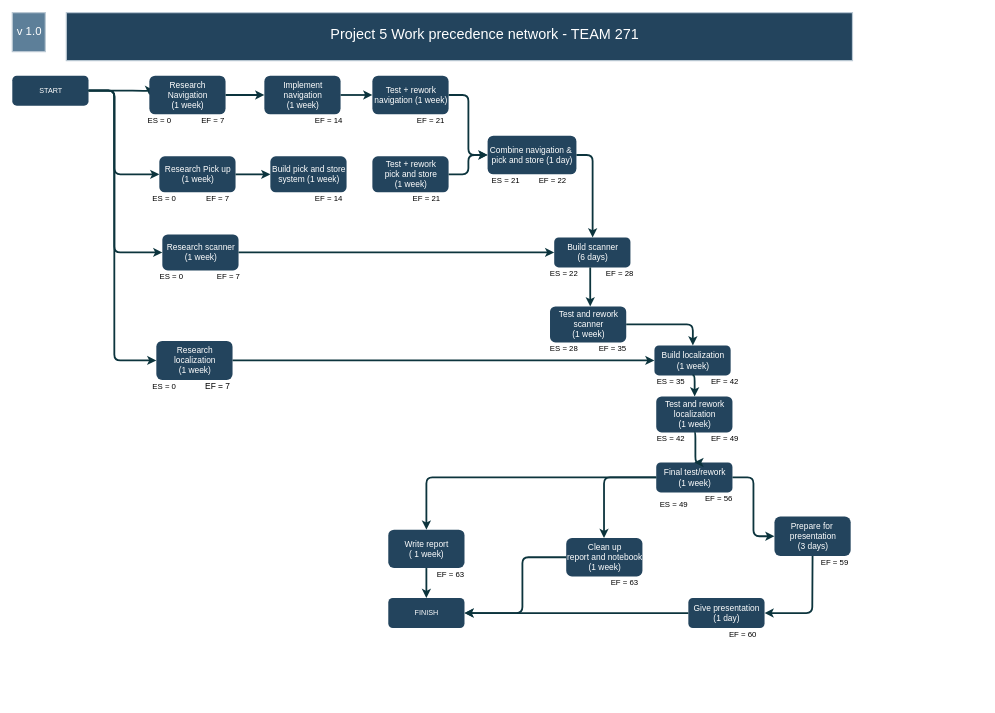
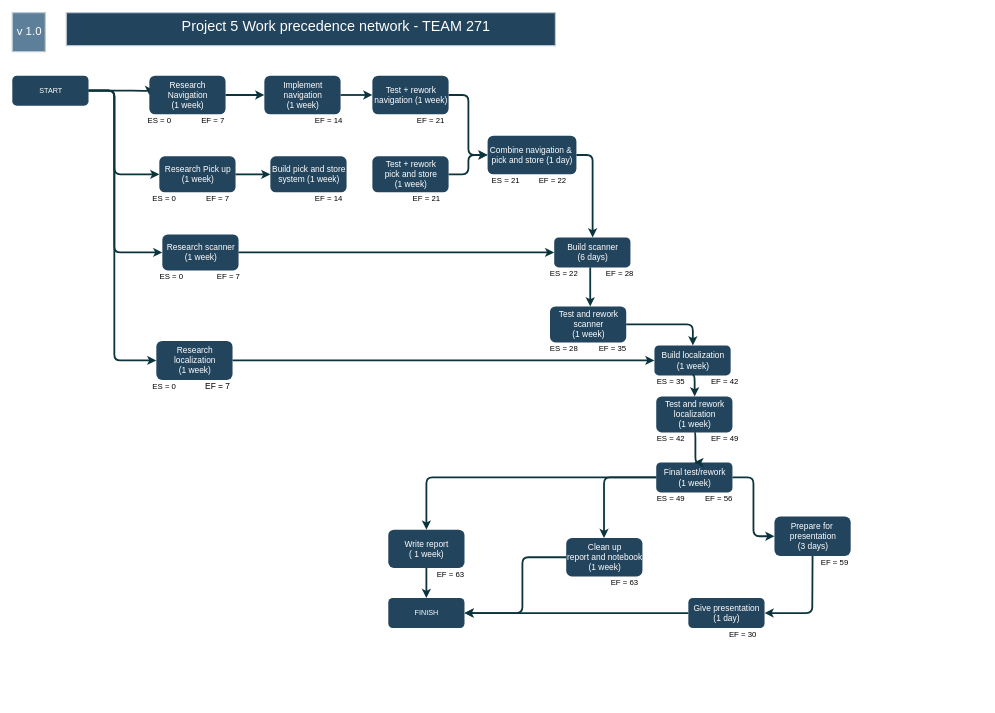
(459, 37) -> (311, 29)
(673, 504) -> (670, 498)
(743, 634) -> (743, 634)
